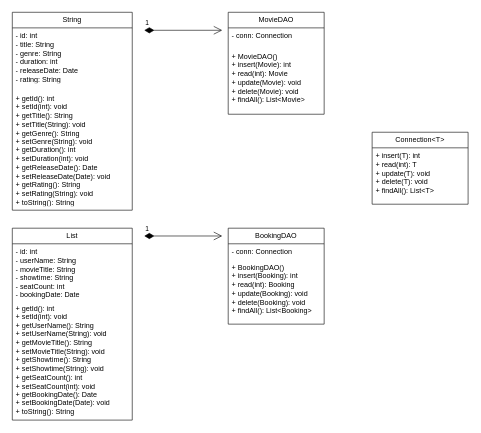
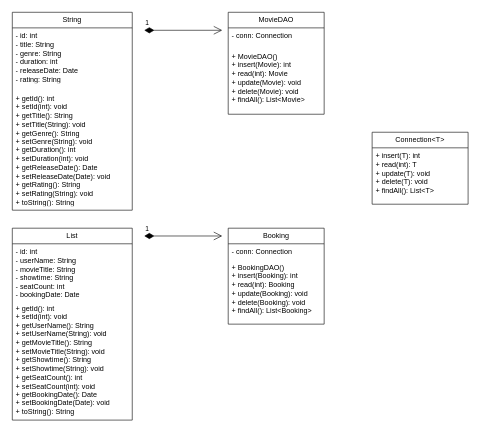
(276, 236) -> (276, 236)
